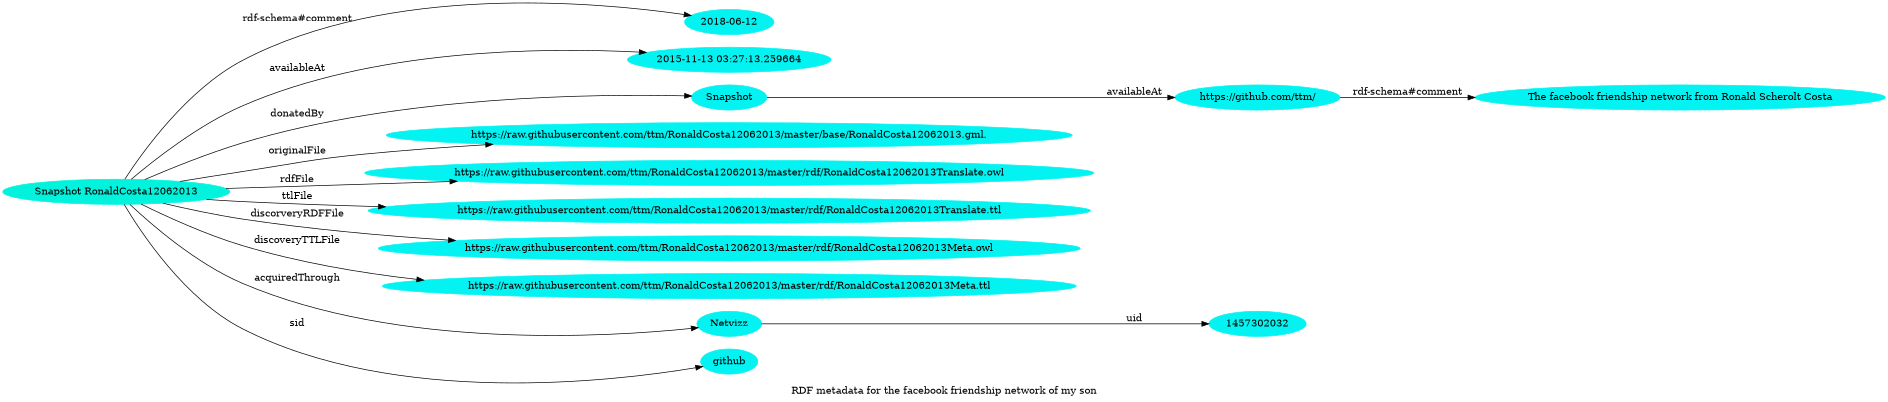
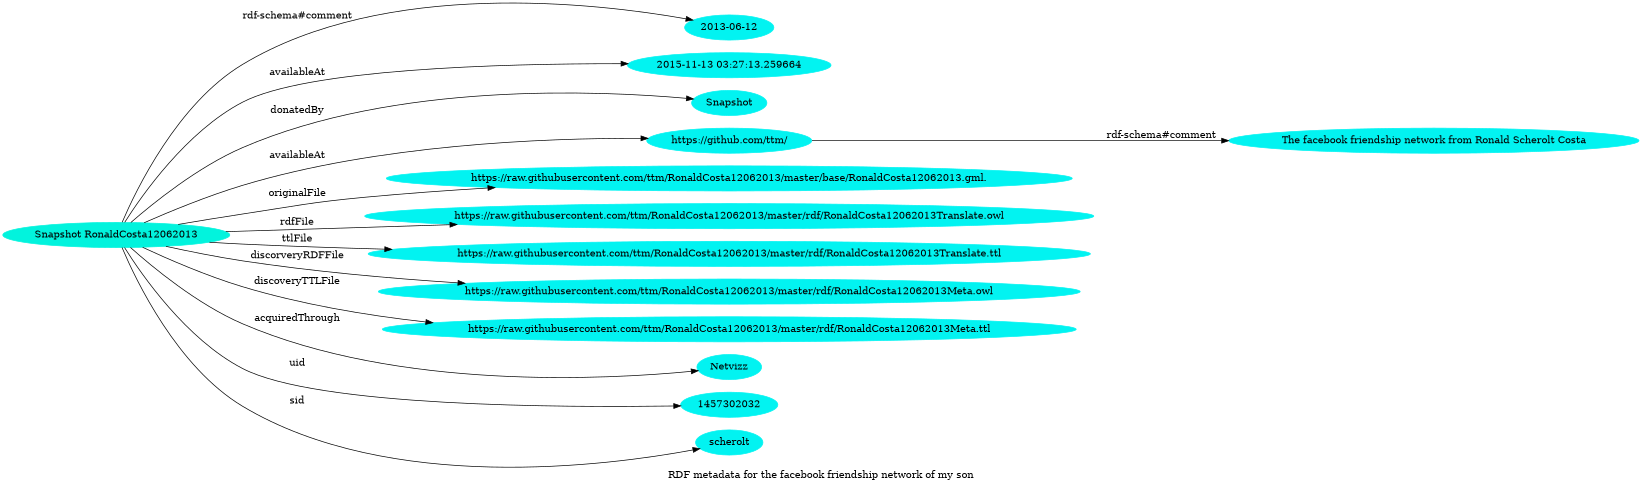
(729, 22) -> (729, 28)
(967, 97) -> (388, 155)
(982, 324) -> (371, 396)
(729, 362) -> (729, 442)
